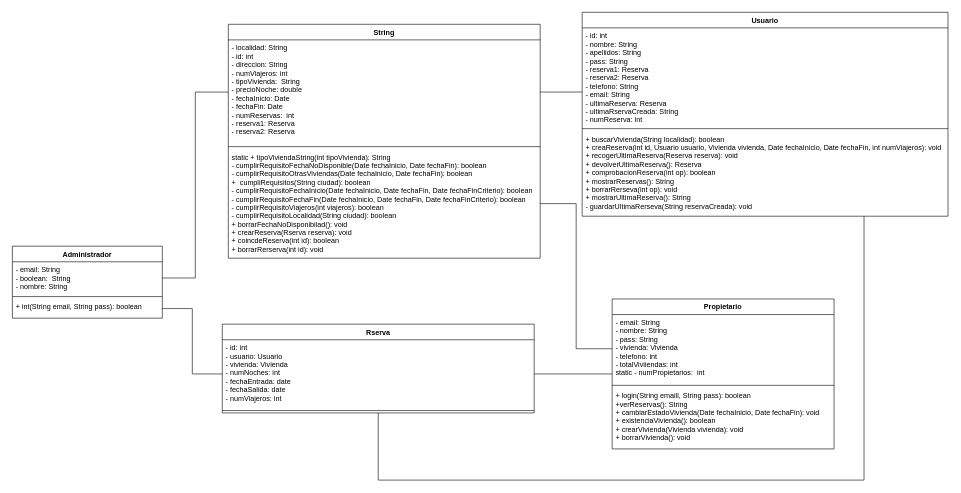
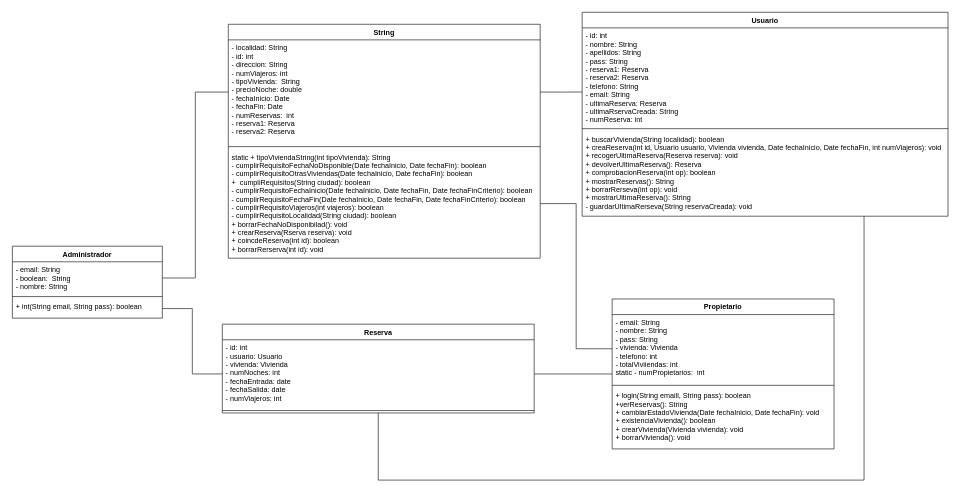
(378, 332) -> (378, 332)
